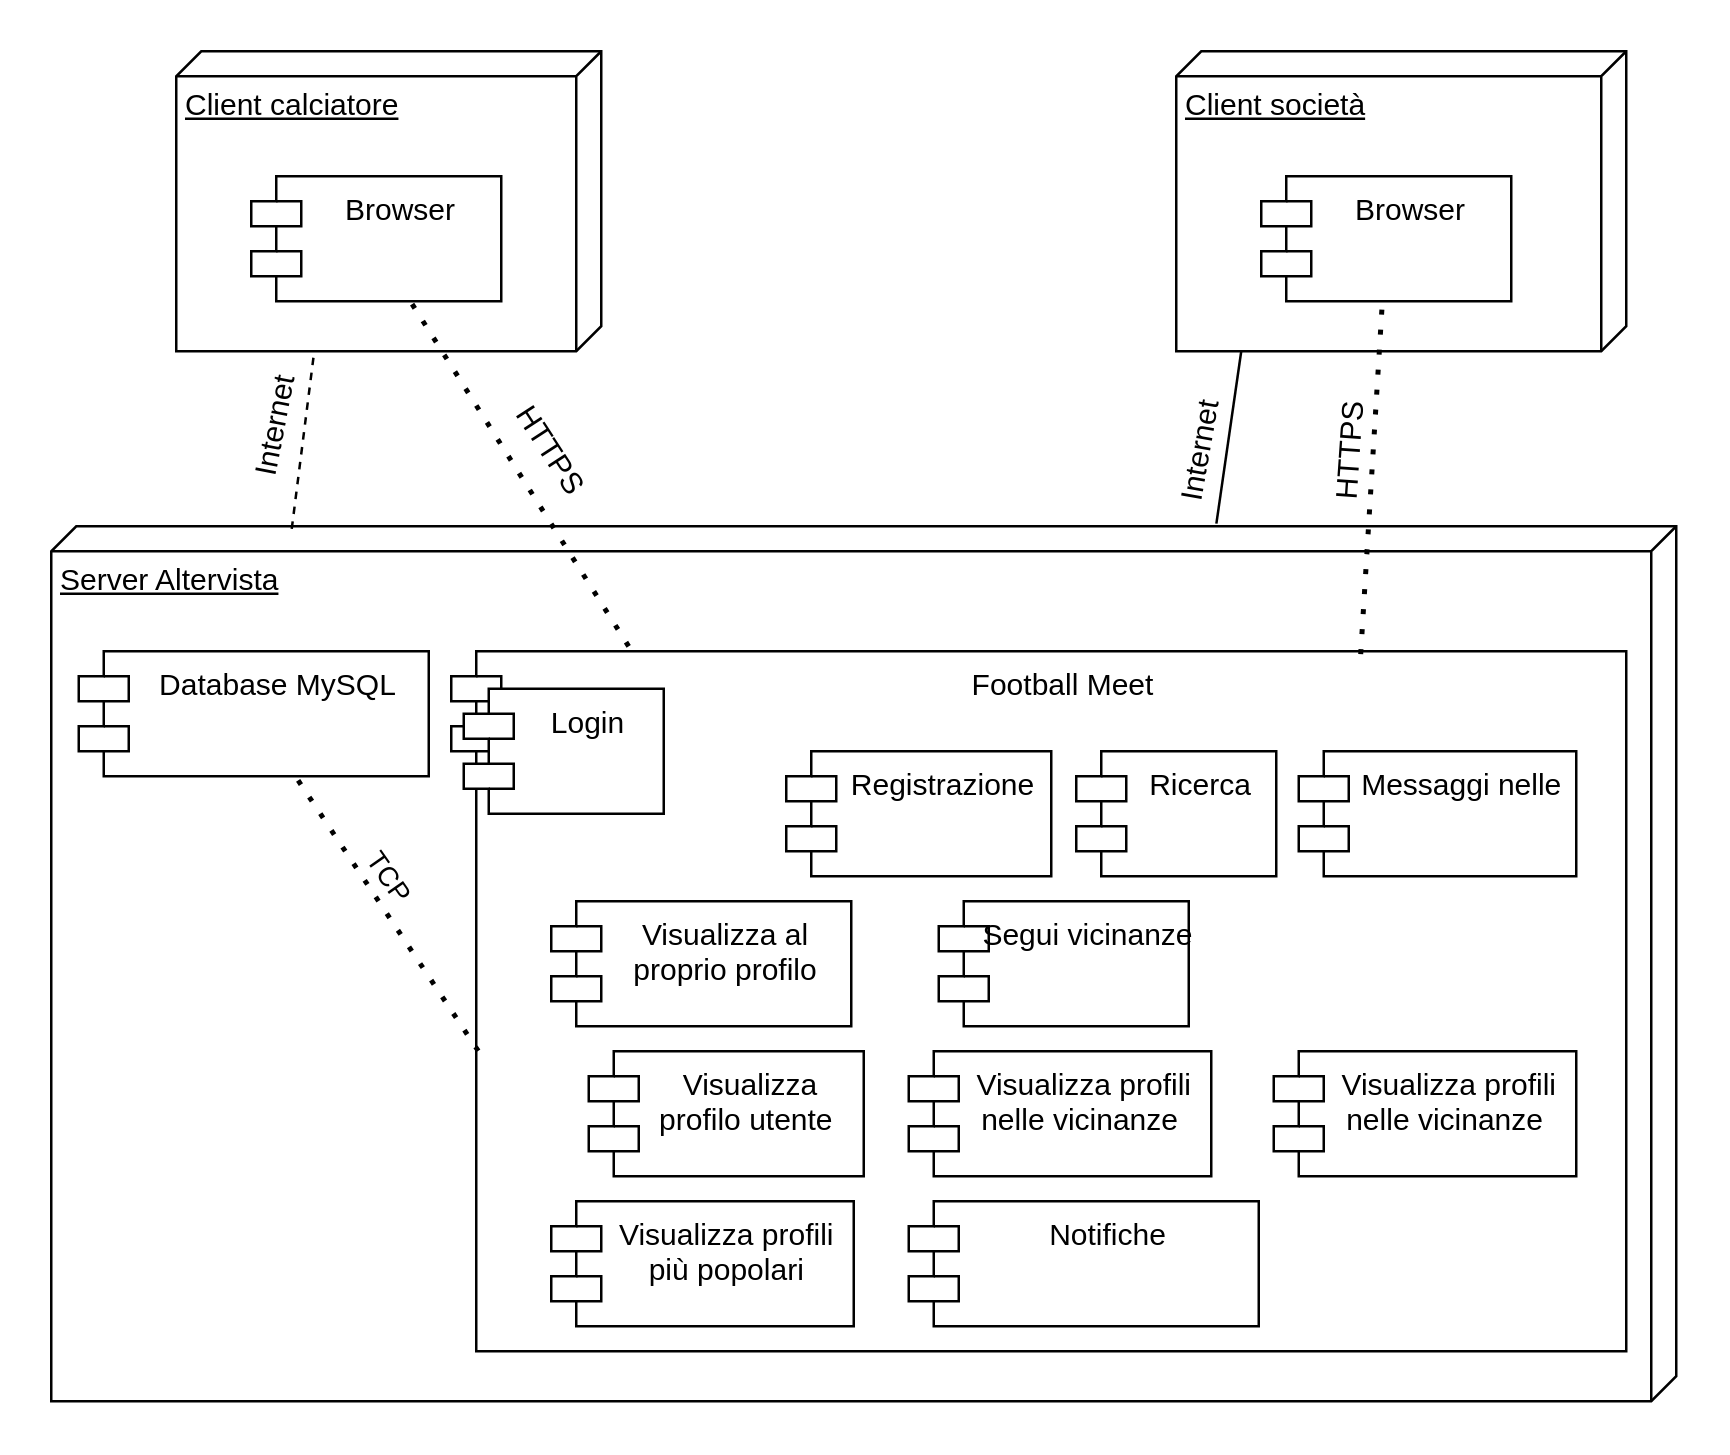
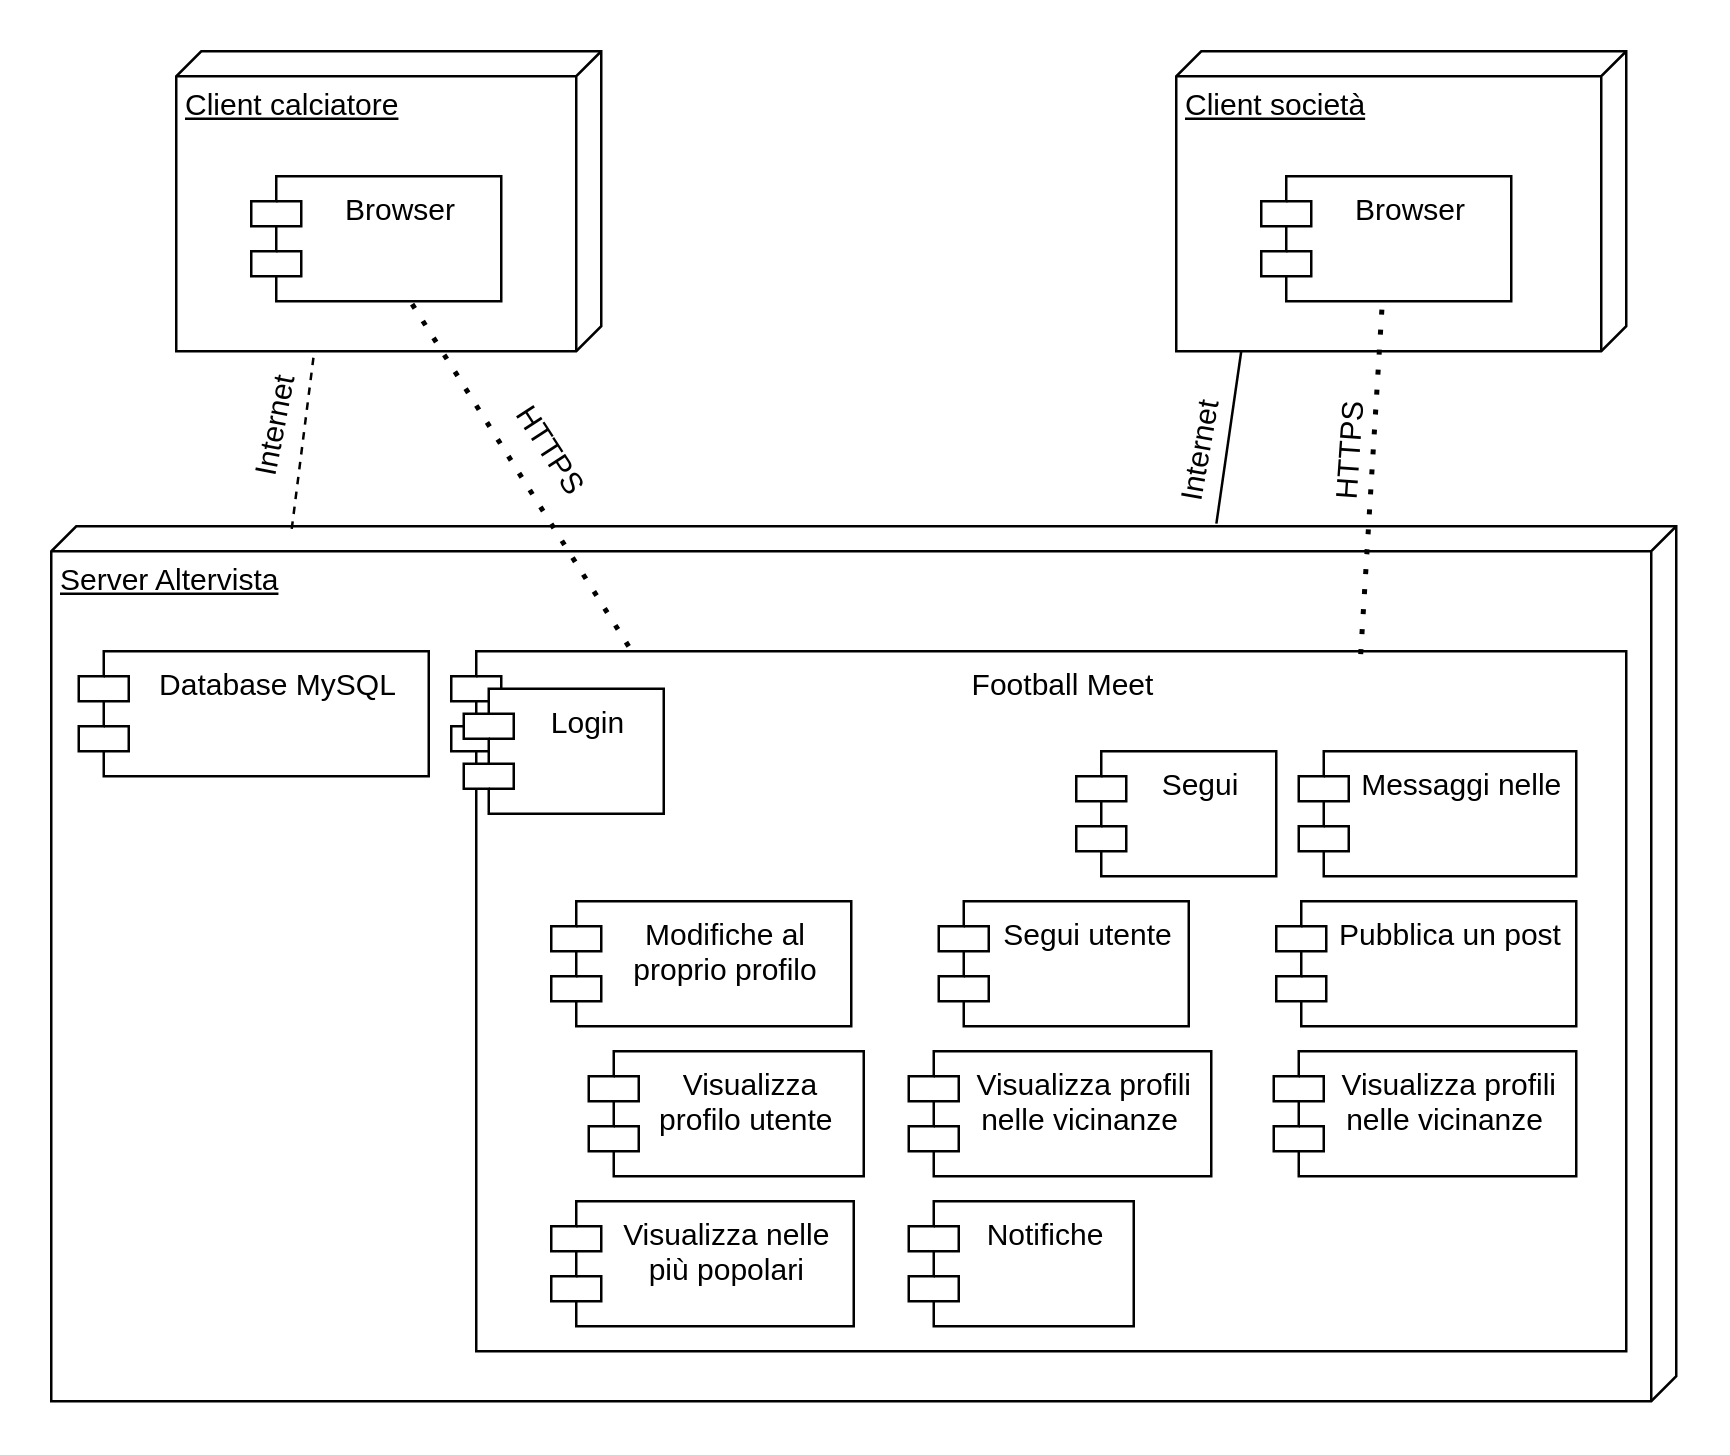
(1200, 785) -> (1200, 785)
(919, 814) -> none
(725, 935) -> (725, 935)
(1088, 935) -> (1088, 935)
none -> (1426, 964)
(466, 1032) -> none
(726, 1235) -> (726, 1235)
(1084, 1264) -> (1021, 1264)
